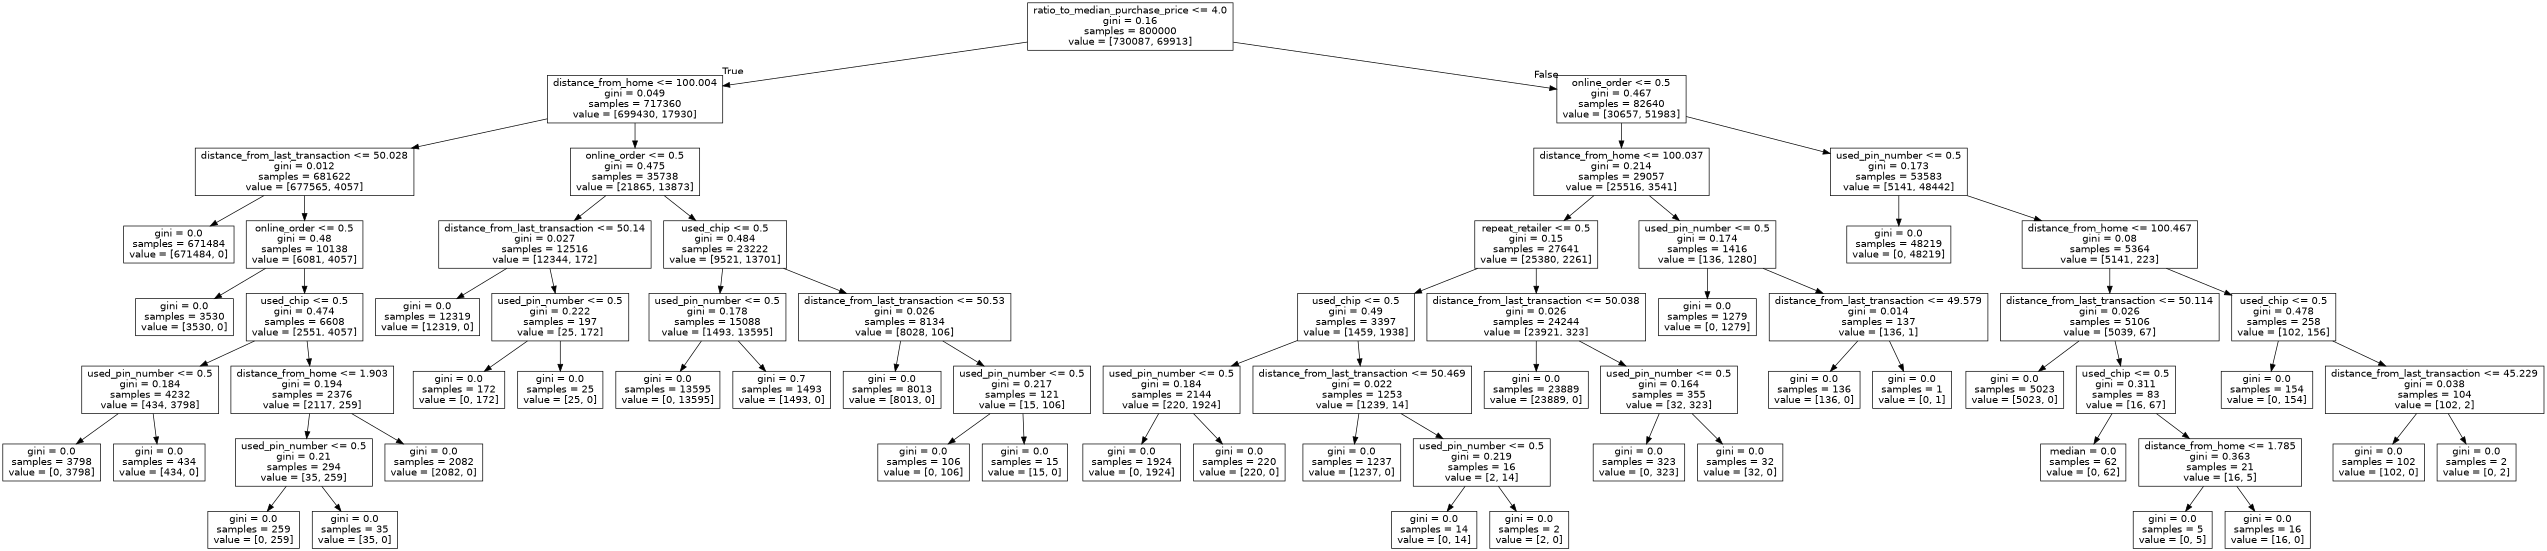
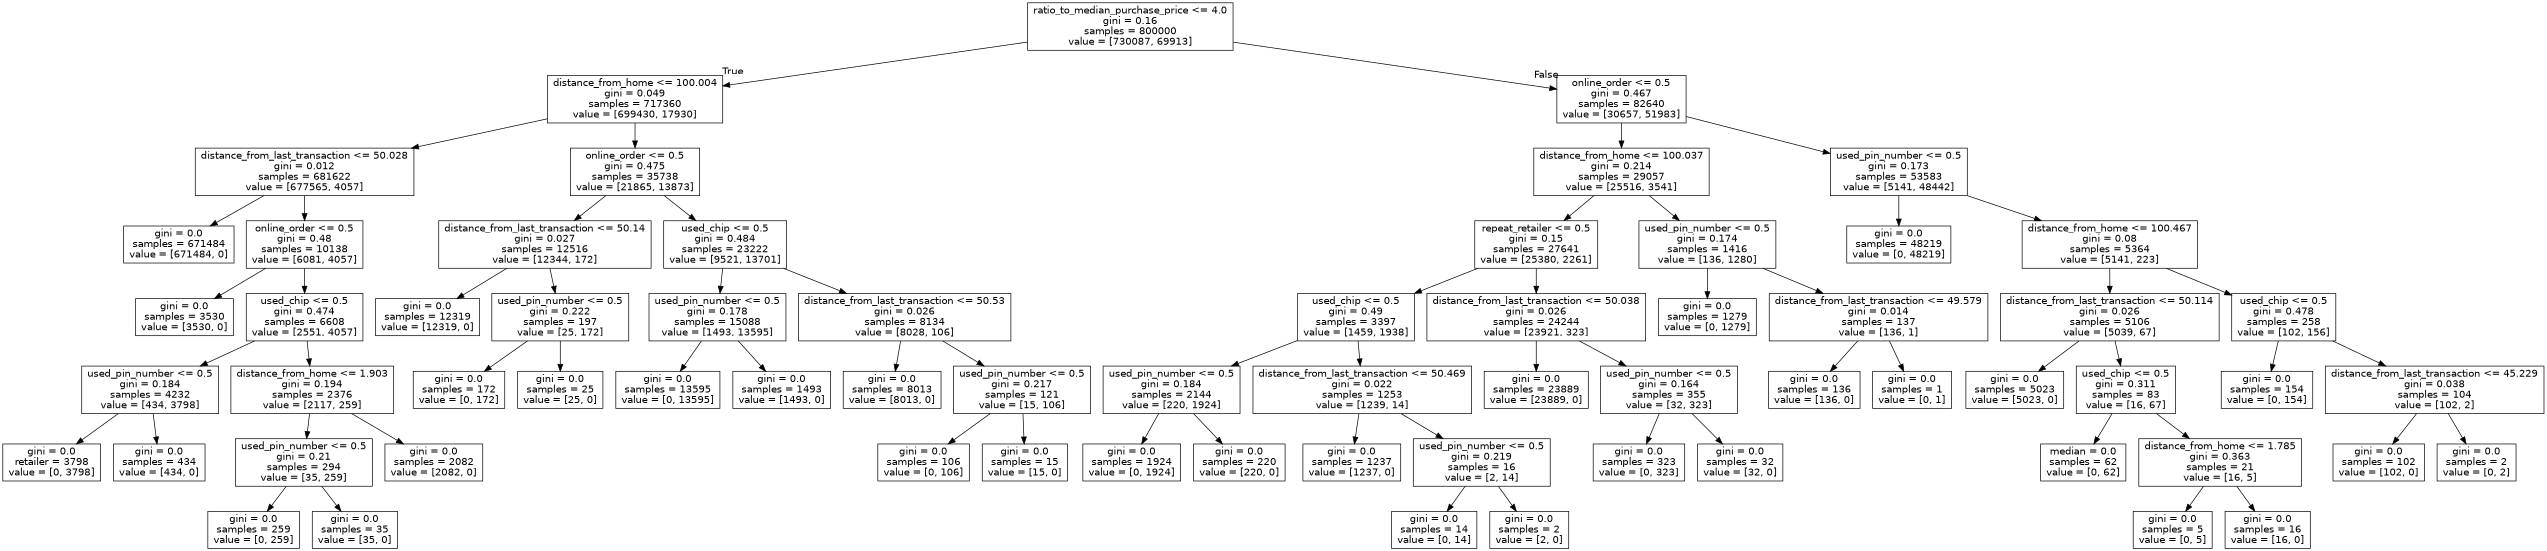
(782, 390) -> (782, 390)
(52, 462) -> (52, 462)
